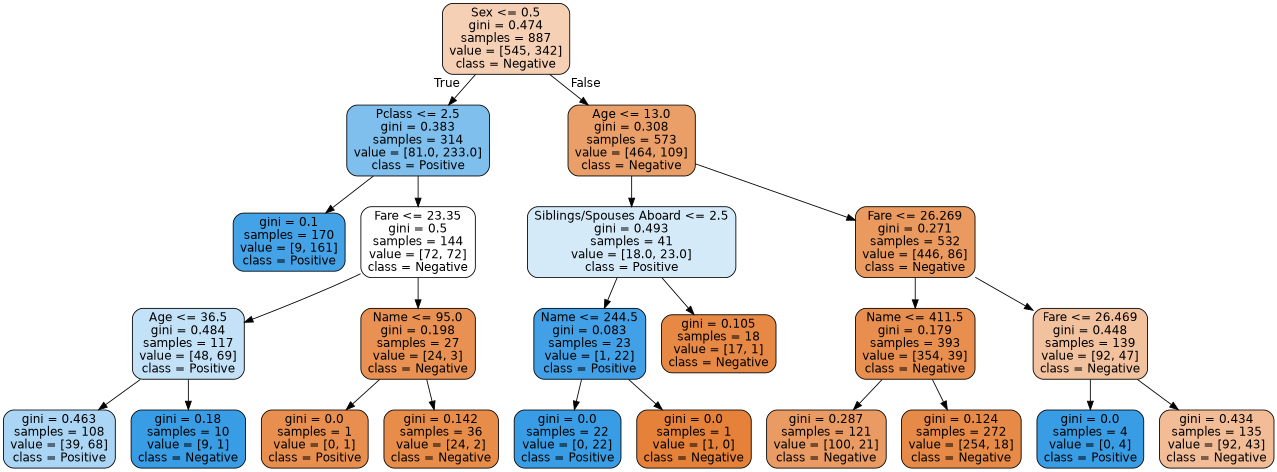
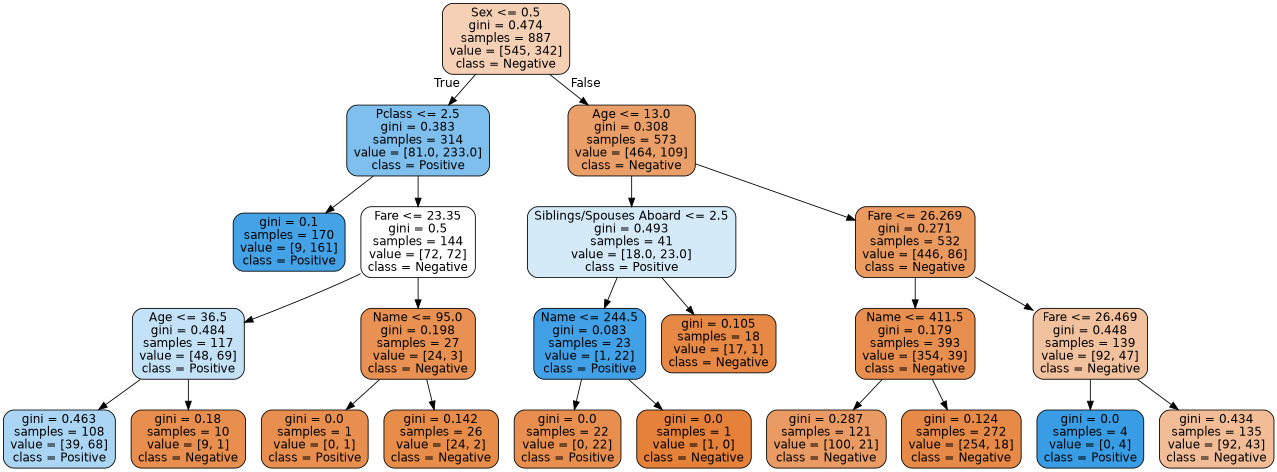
(188, 439) -> (188, 439)
(441, 439) -> (441, 439)
(568, 439) -> (568, 439)
